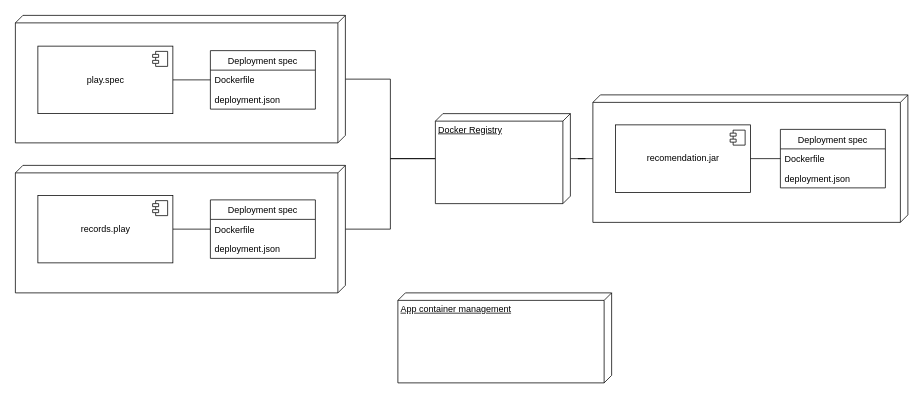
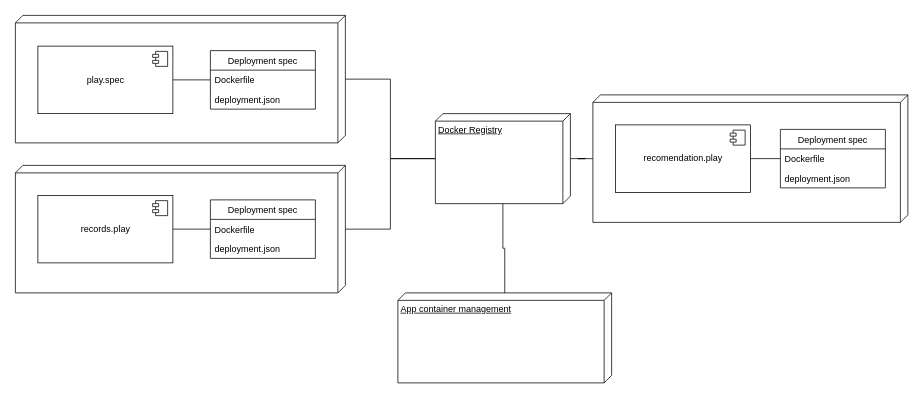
(683, 159) -> (683, 159)
none -> (503, 248)
